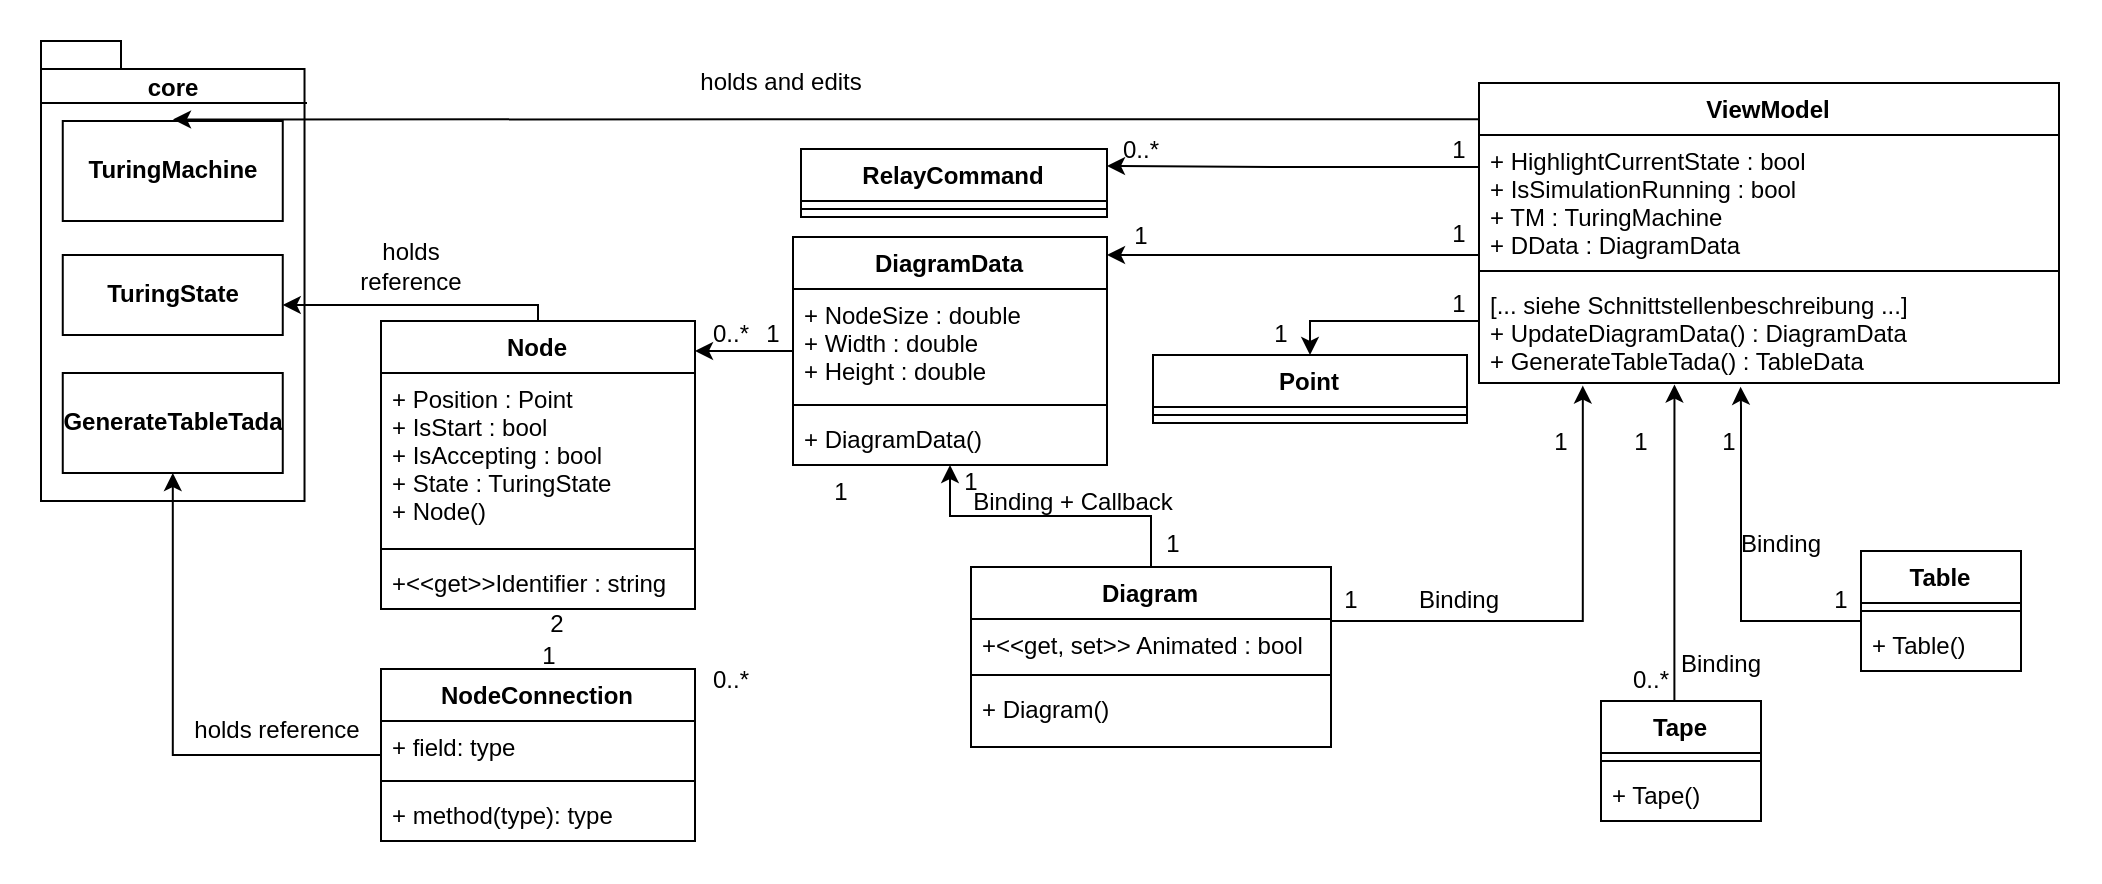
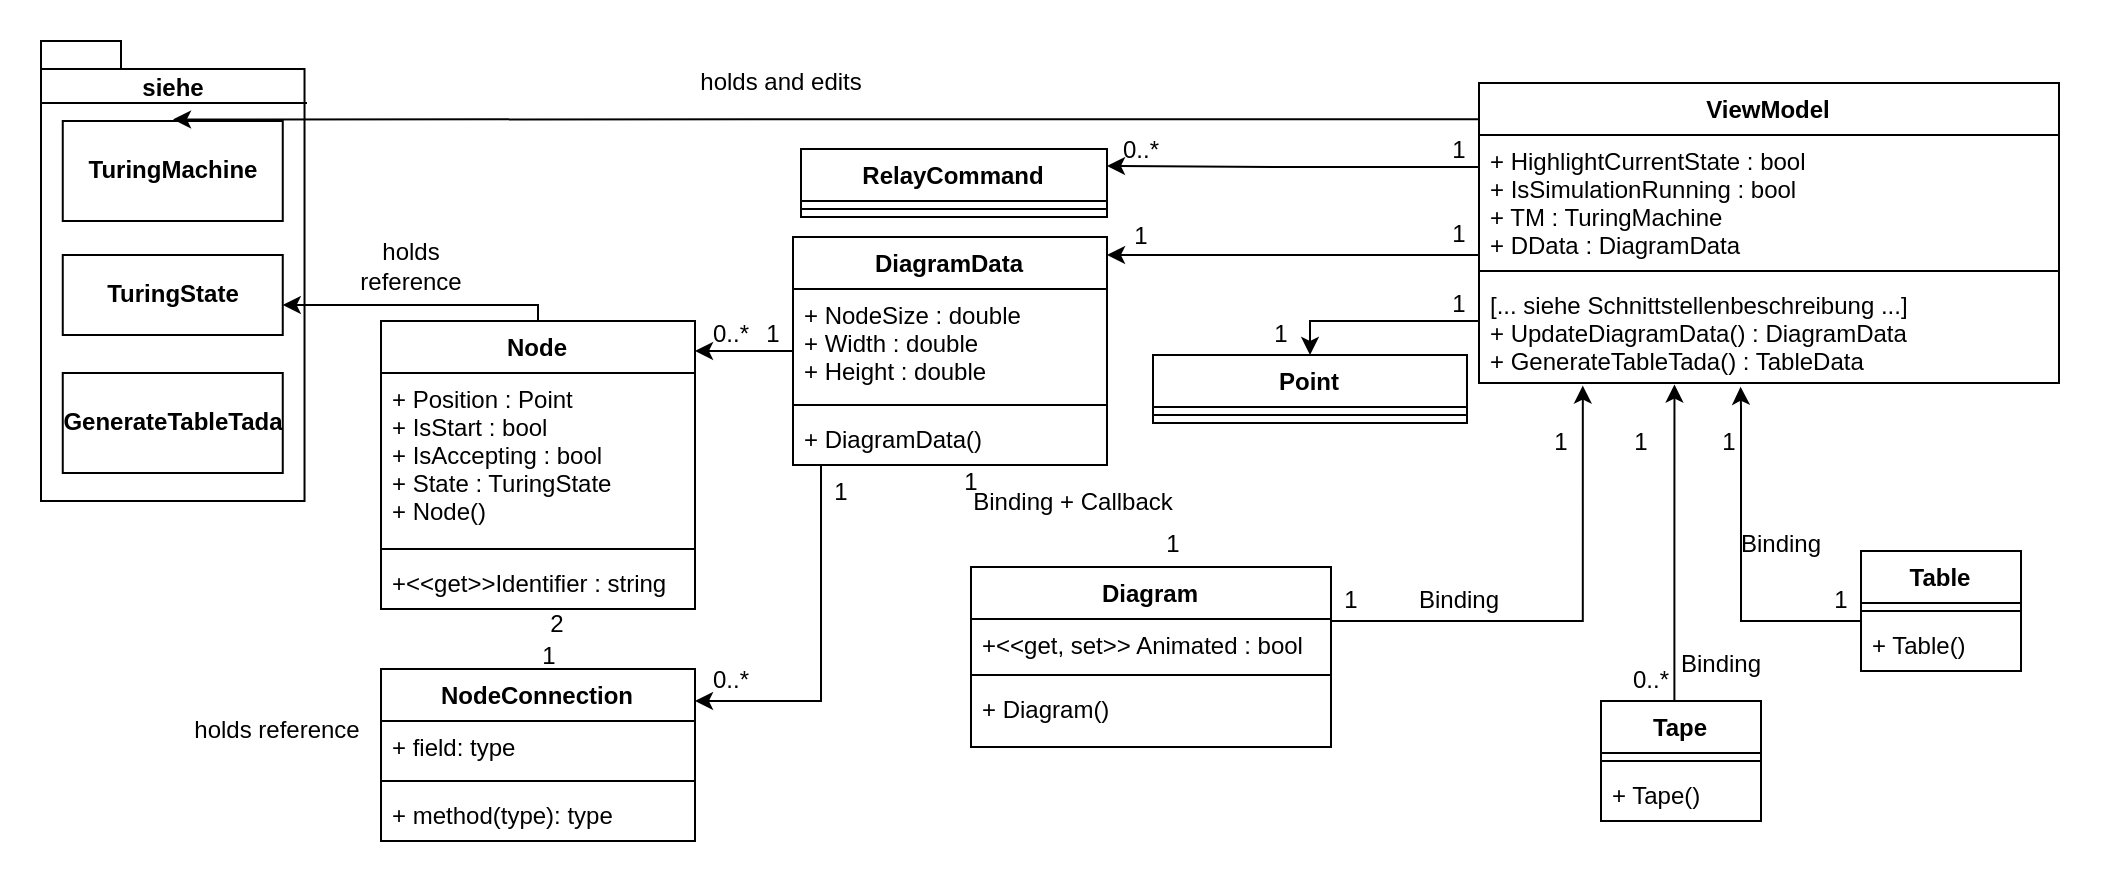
(174, 89) -> (174, 89)
(1057, 516) -> none
none -> (821, 641)
(173, 723) -> none
